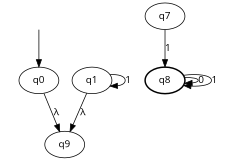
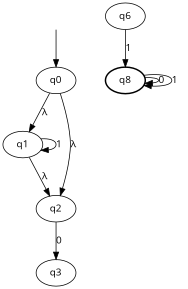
(165, 16) -> (125, 16)
none -> (41, 109)
(65, 145) -> (56, 209)
none -> (56, 273)
